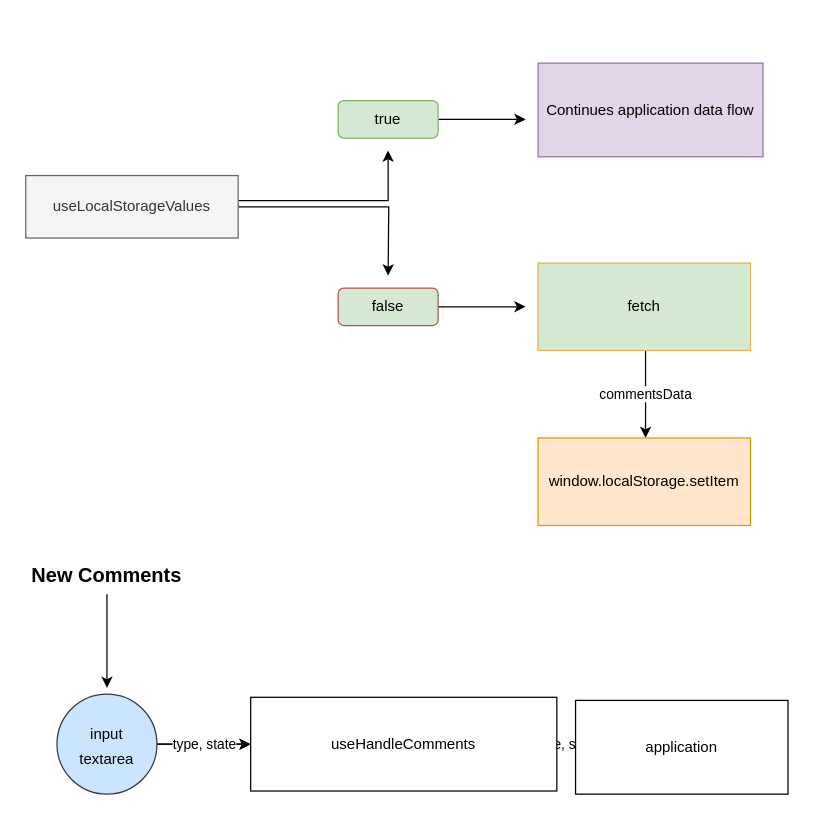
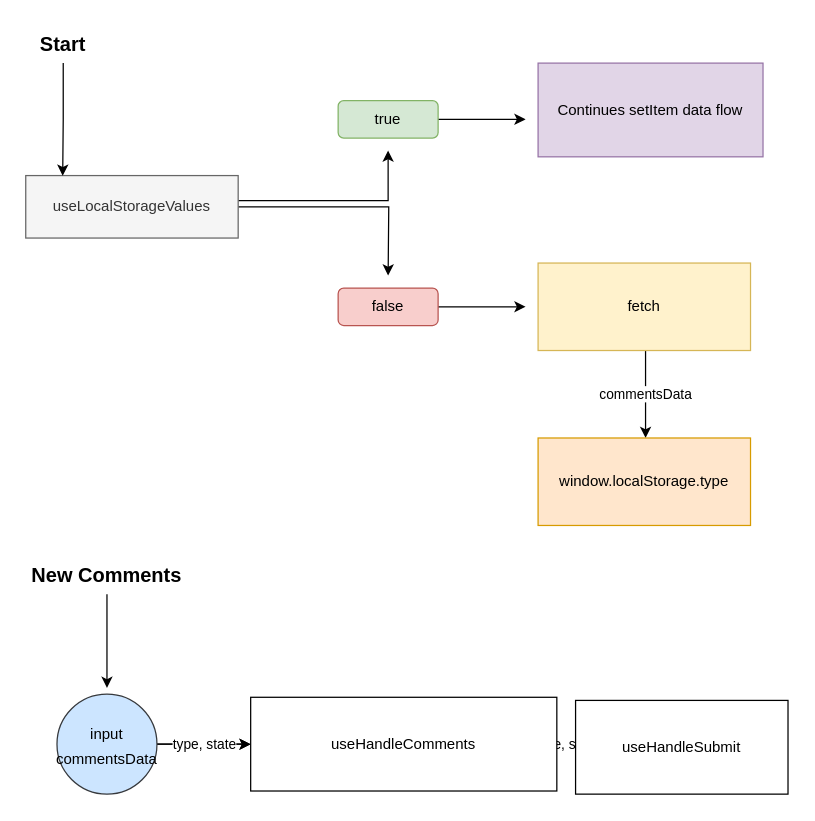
none -> (63, 44)
(651, 111) -> (651, 111)
none -> (63, 115)
(388, 307) -> (388, 307)
(644, 307) -> (644, 307)
(644, 482) -> (644, 482)
(107, 744) -> (107, 744)
(682, 748) -> (682, 748)
